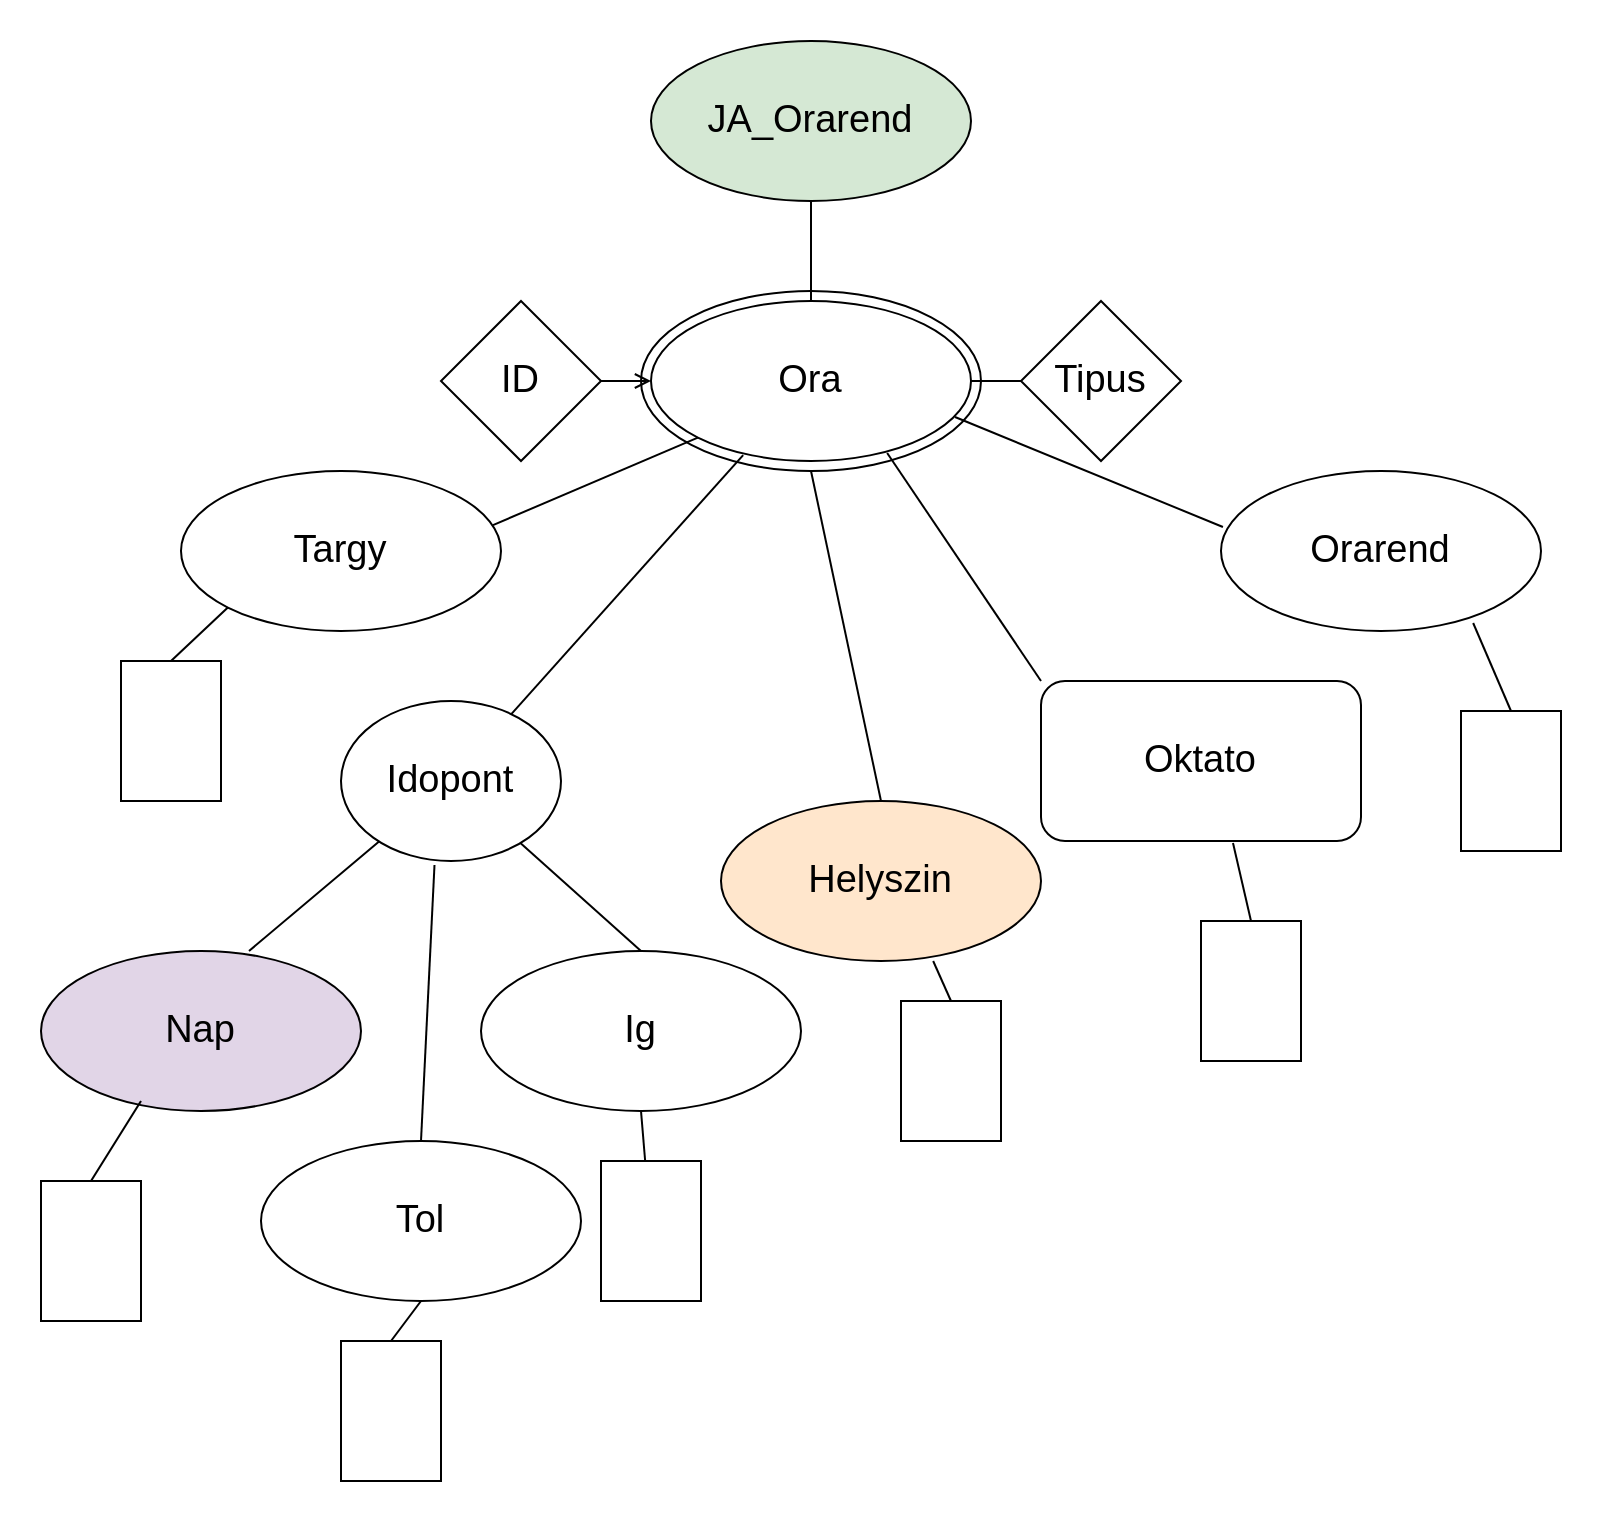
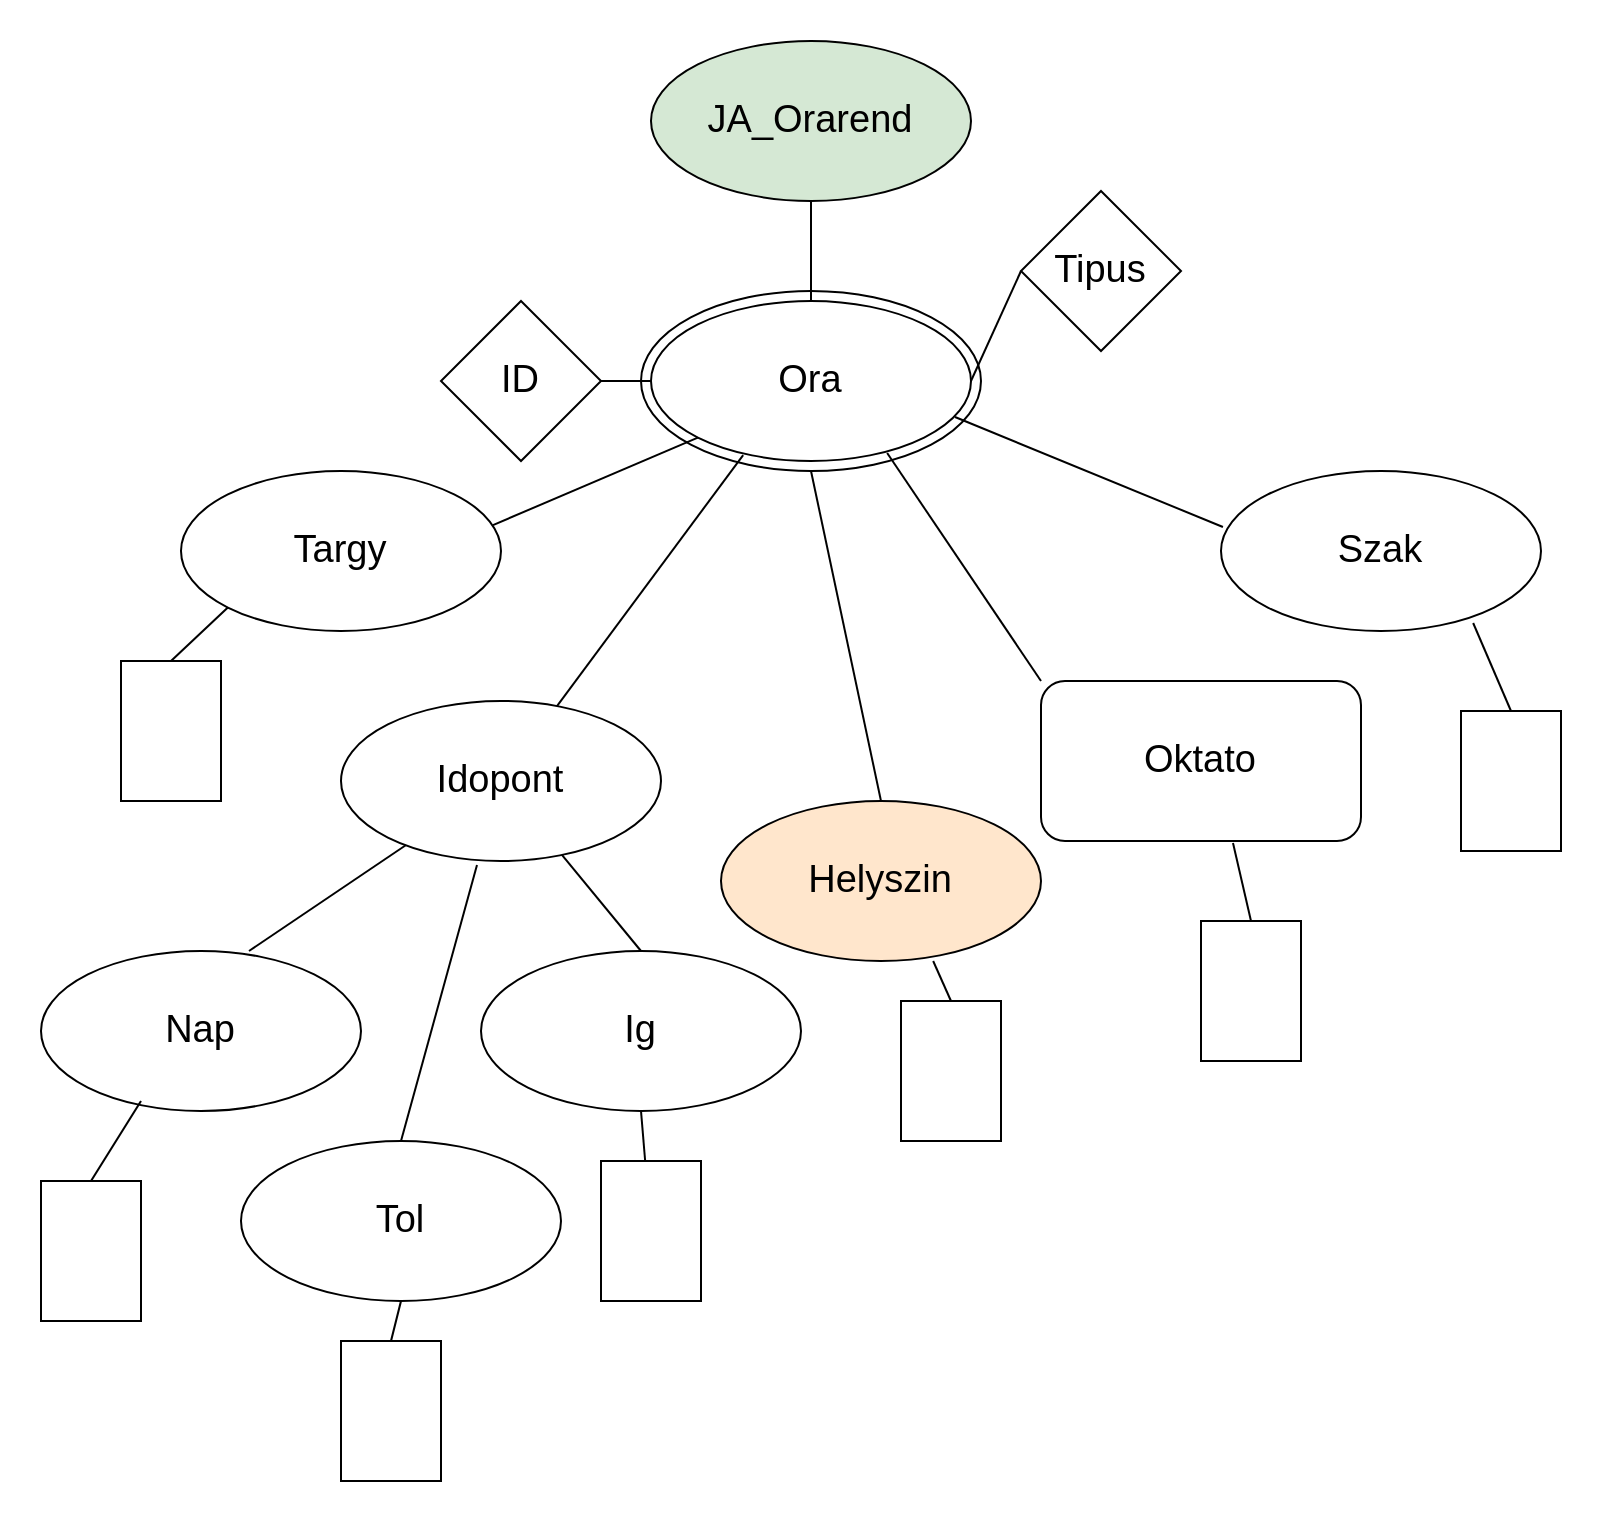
(643, 381) -> (644, 381)
(1101, 381) -> (1101, 271)
(1381, 551) -> (1381, 551)
(451, 781) -> (501, 781)
(201, 1031) -> (201, 1031)
(421, 1221) -> (401, 1221)
